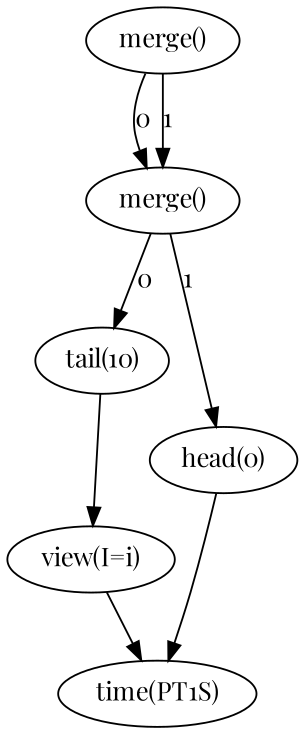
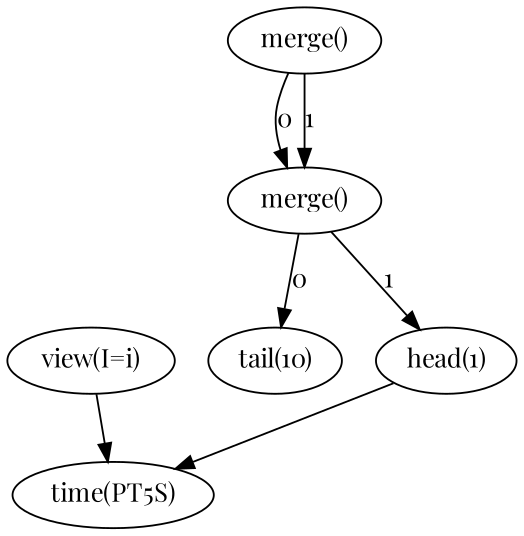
(97, 451) -> none
(224, 460) -> (446, 361)
(157, 694) -> (113, 495)
